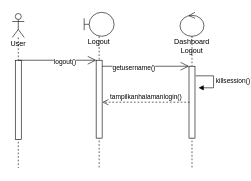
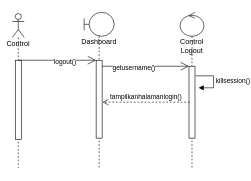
(99, 42) -> (99, 47)
(18, 48) -> (18, 52)
(192, 51) -> (192, 51)
